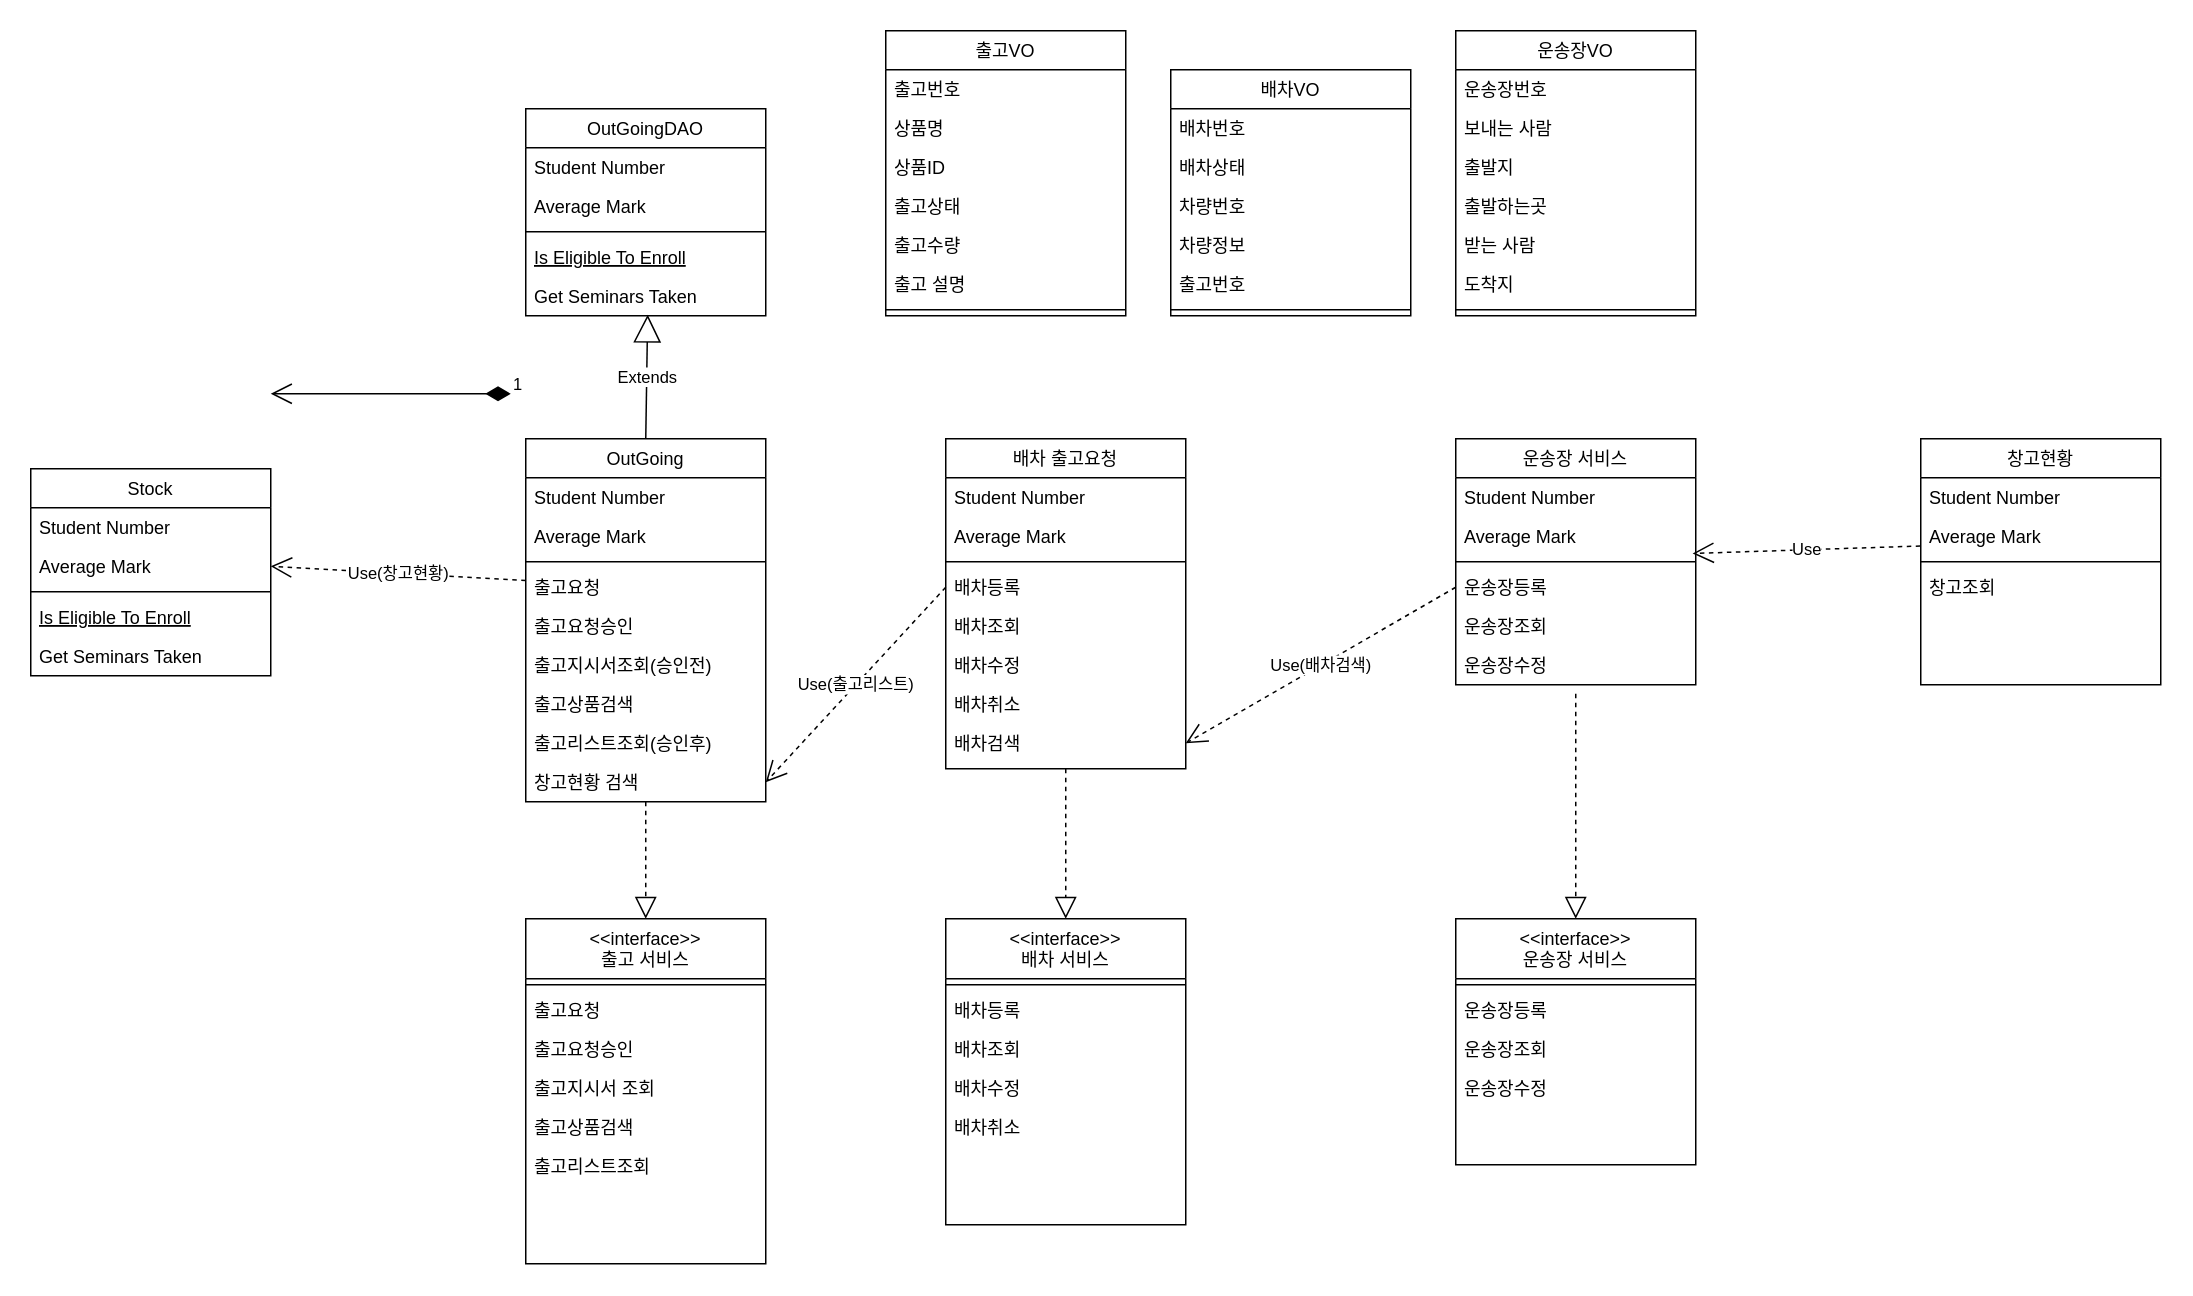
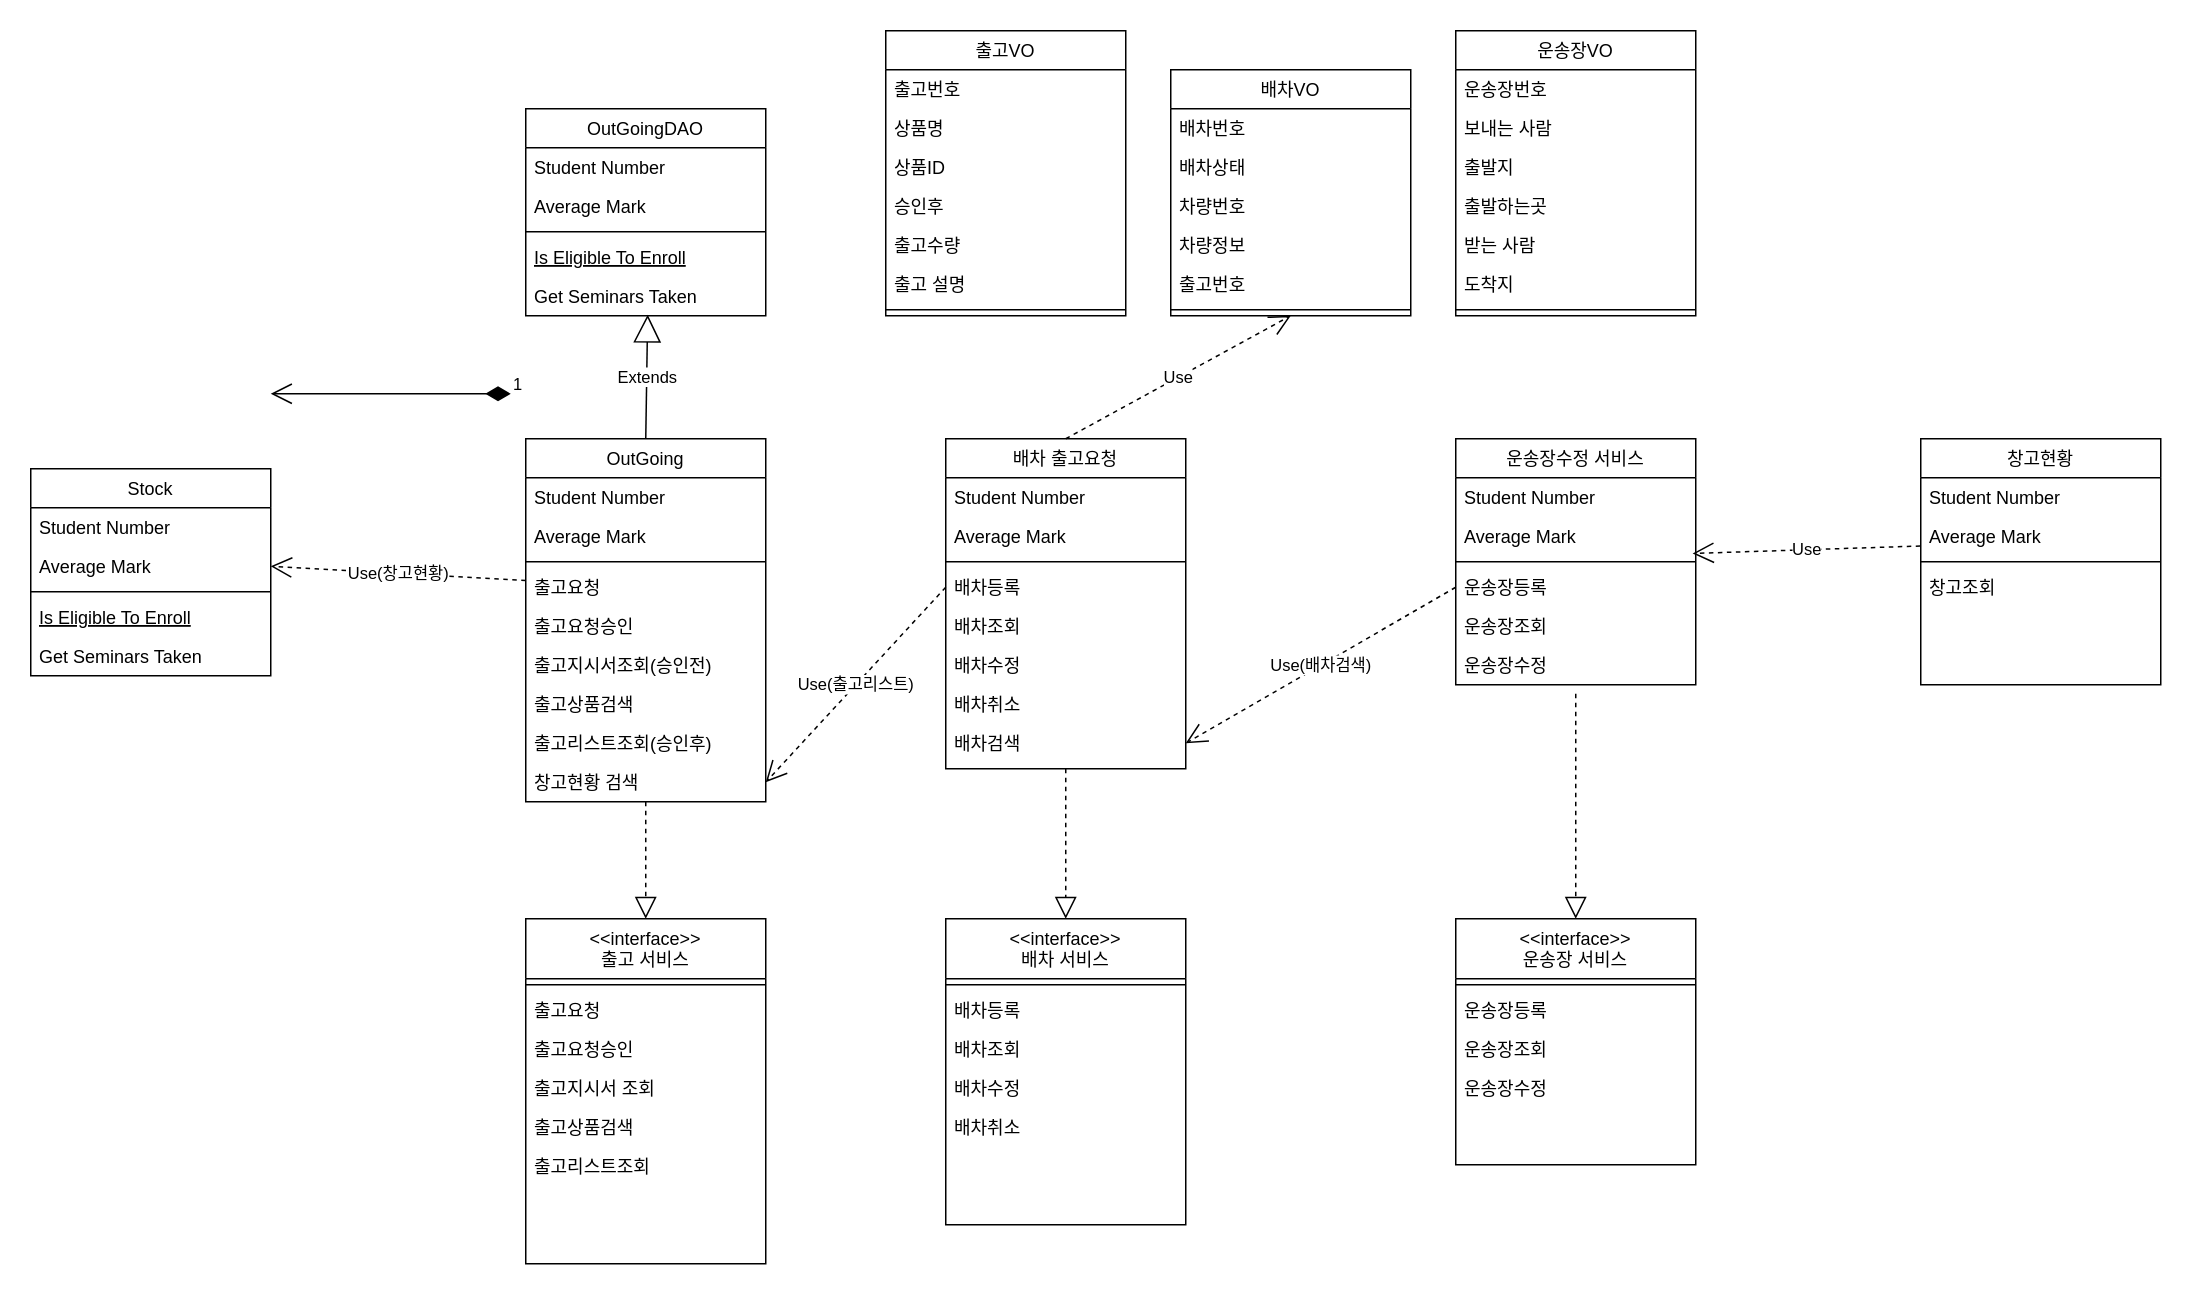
(930, 207) -> (921, 207)
none -> (1176, 378)
(1575, 459) -> (1575, 459)
